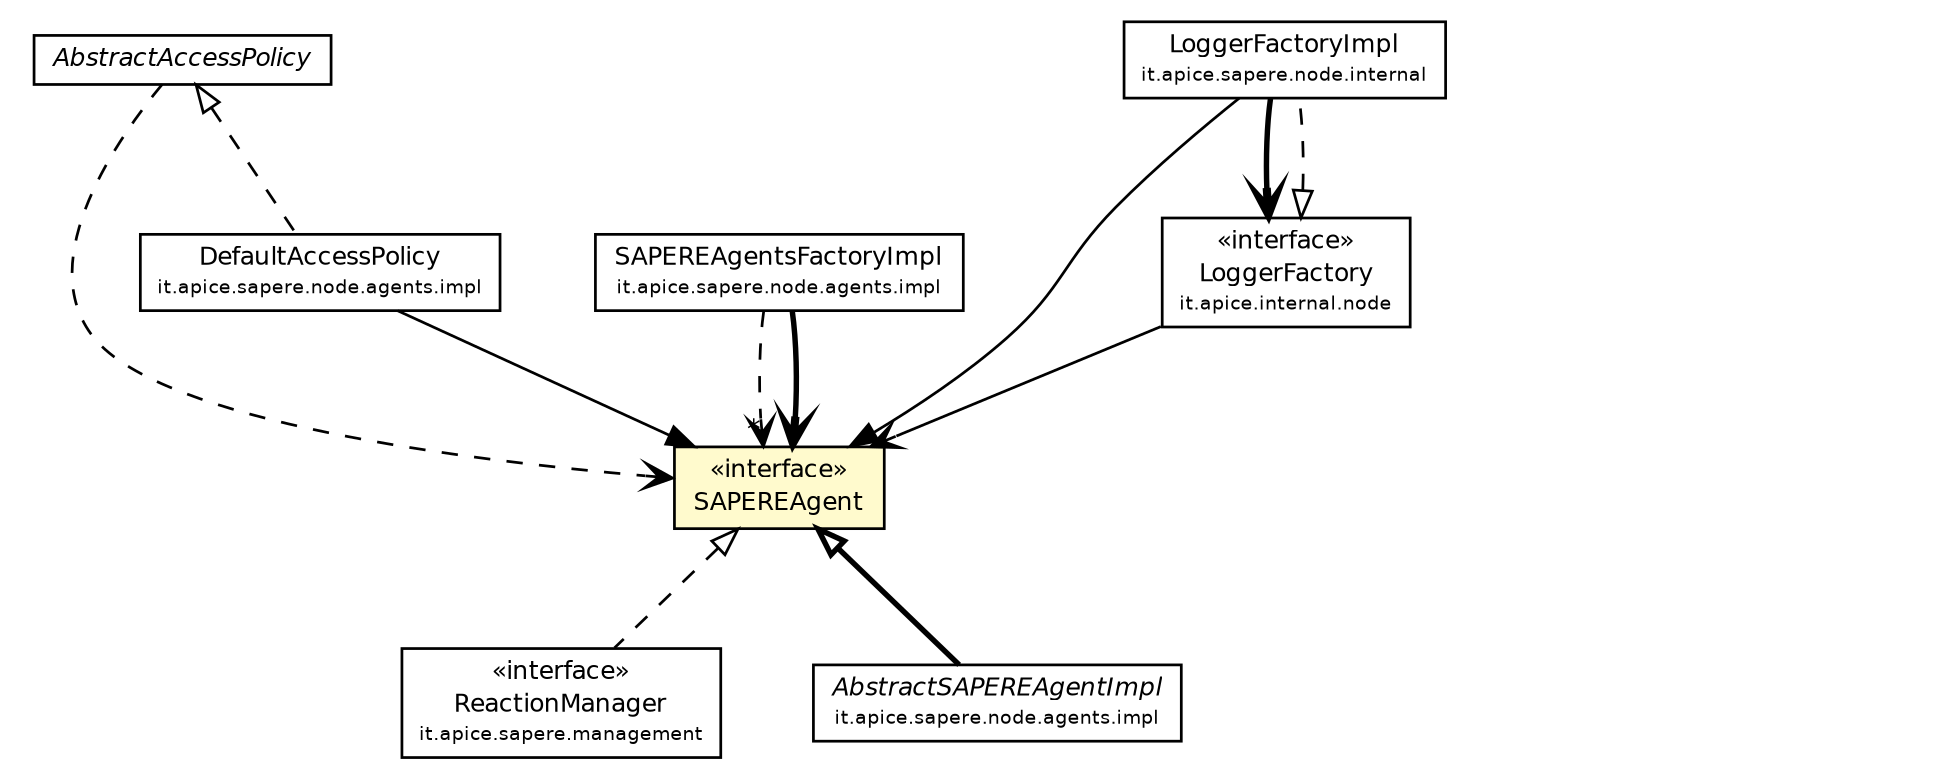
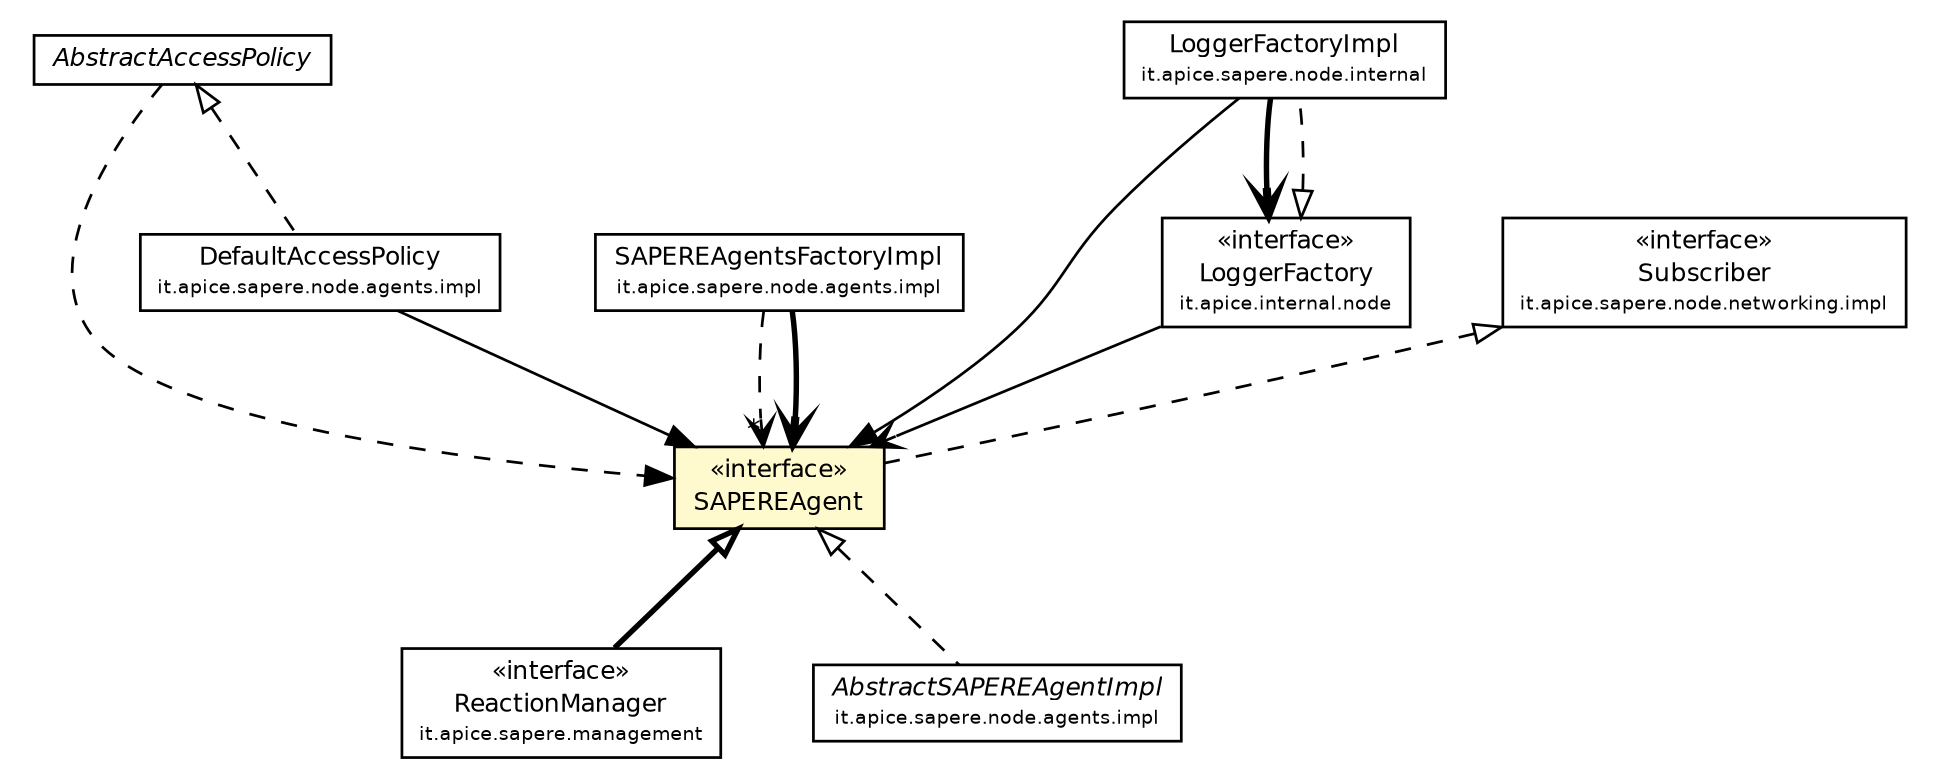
none -> (1704, 272)
(223, 405) -> (223, 405)
(666, 598) -> (666, 598)
(899, 607) -> (899, 607)
